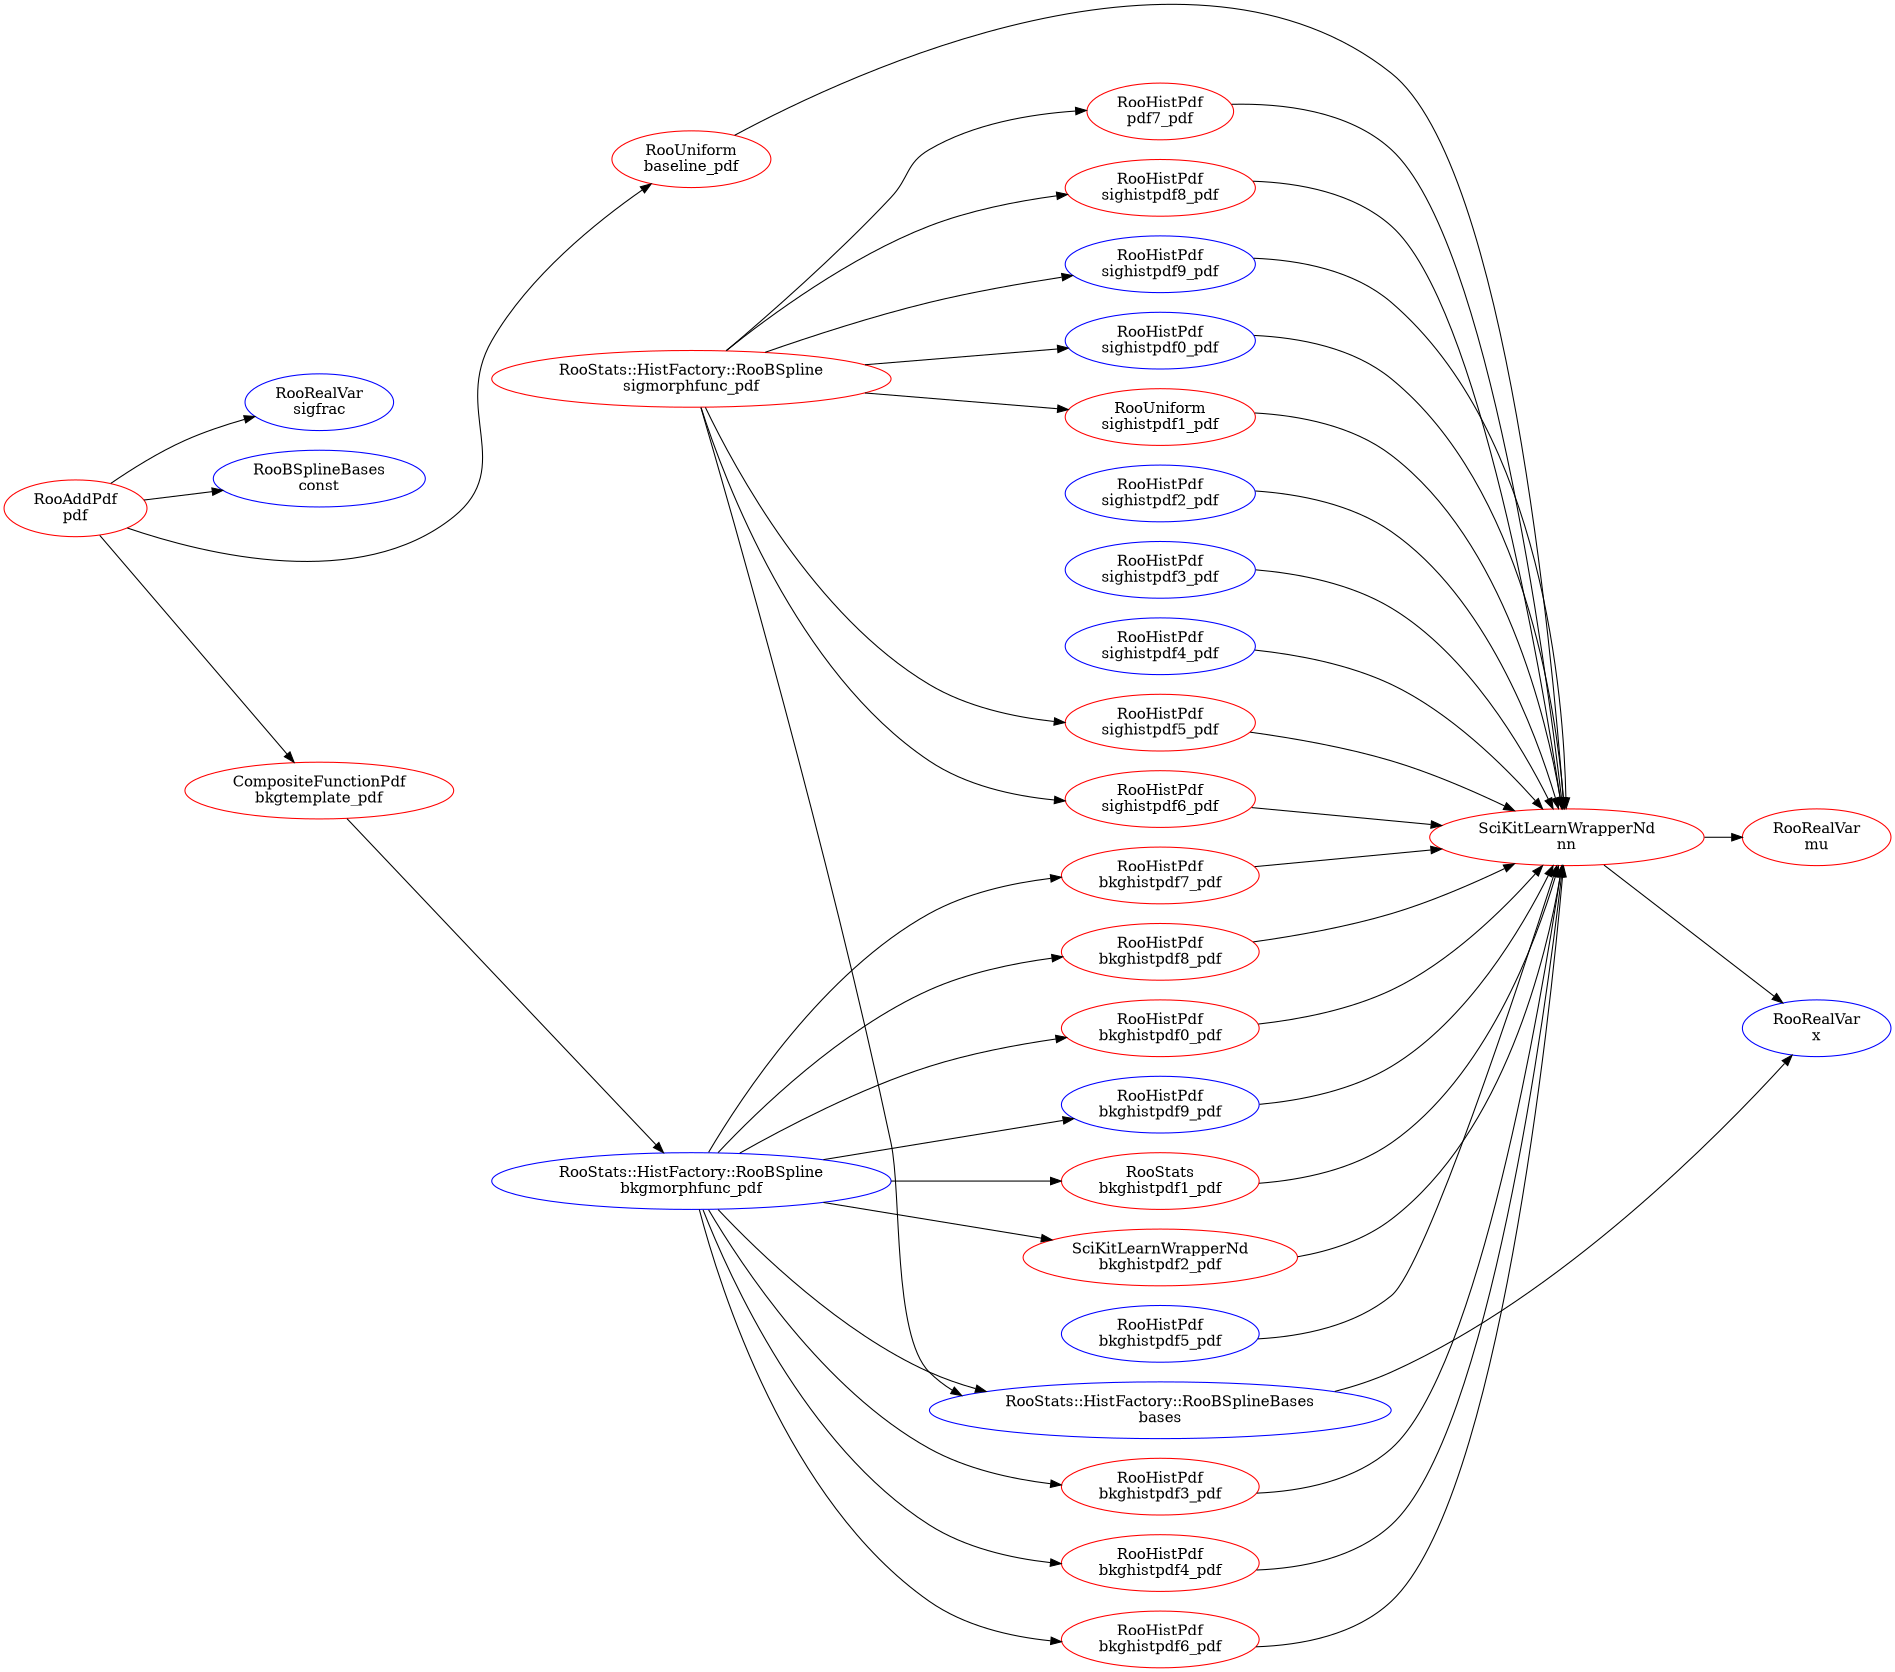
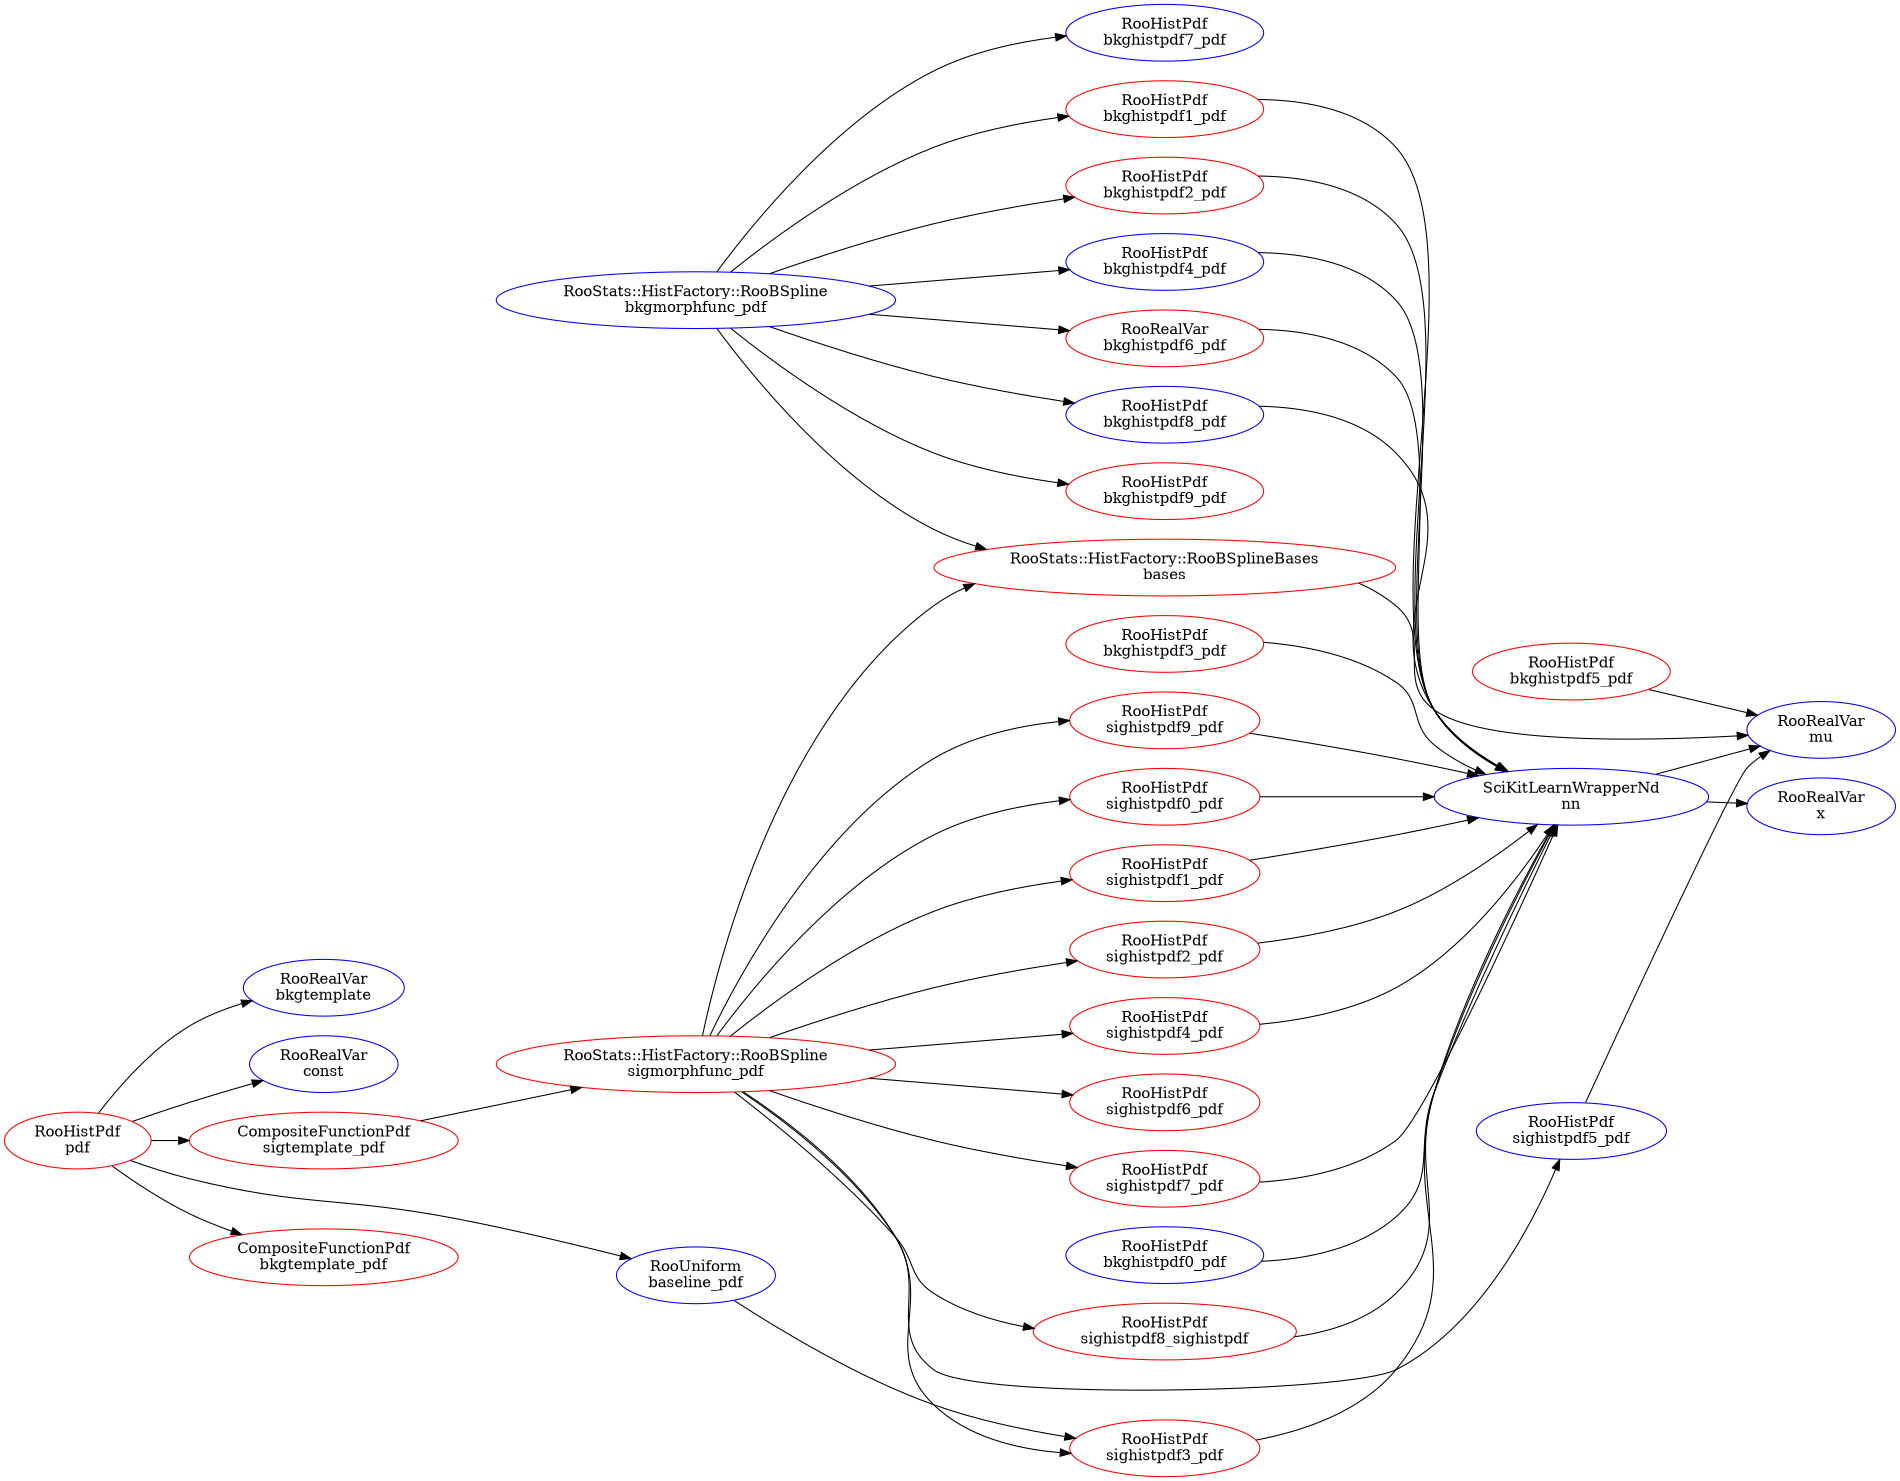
(1410, 97) -> (892, 1388)
(1160, 111) -> (1165, 1179)
(691, 159) -> (696, 1275)
(1160, 188) -> (1165, 1332)
(1160, 264) -> (1165, 720)
(1160, 341) -> (1165, 797)
(319, 402) -> (324, 988)
(1160, 417) -> (1165, 873)
(319, 479) -> (324, 1064)
(1160, 493) -> (1165, 950)
(76, 508) -> (78, 1141)
(1160, 570) -> (1165, 1448)
(1160, 646) -> (1165, 1026)
(1160, 723) -> (1571, 1131)
(1381, 758) -> (1668, 926)
(1341, 816) -> none
(1567, 837) -> (1571, 797)
(1817, 837) -> (1821, 730)
(1343, 858) -> none
(1160, 875) -> (1165, 33)
(1160, 952) -> (1165, 415)
(501, 982) -> none
none -> (916, 992)
(1160, 1028) -> (1165, 1255)
(1436, 1032) -> none
none -> (966, 1042)
(892, 1080) -> none
(1160, 1105) -> (1165, 491)
none -> (324, 1141)
(1452, 1171) -> (1698, 701)
(1160, 1181) -> (1165, 109)
(1579, 1255) -> (1504, 731)
(1160, 1257) -> (1165, 185)
(1160, 1334) -> (1571, 672)
none -> (908, 1352)
(849, 1388) -> none
(1160, 1410) -> (1165, 568)
(1160, 1563) -> (1165, 262)
(1160, 1639) -> (1165, 338)
